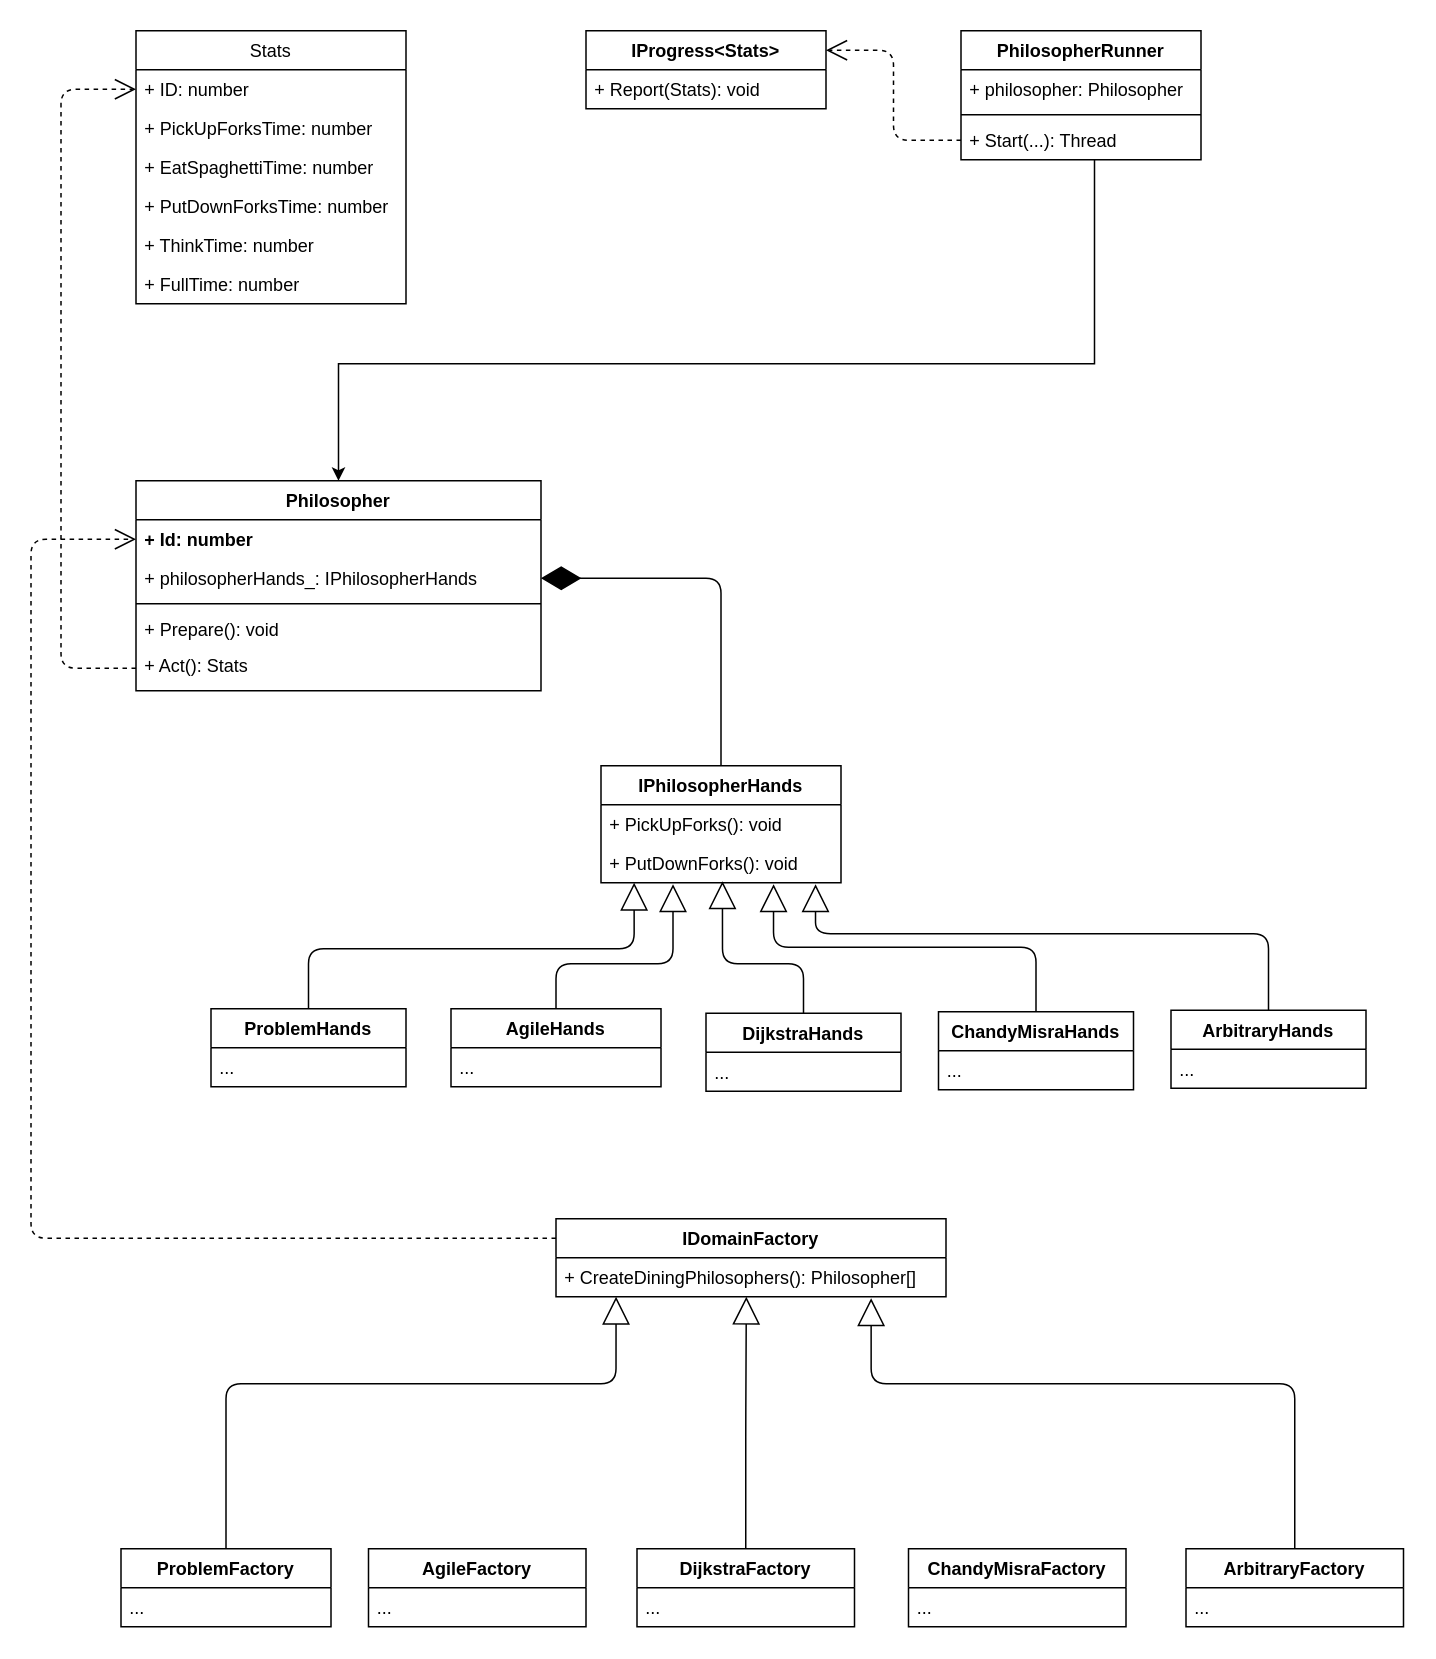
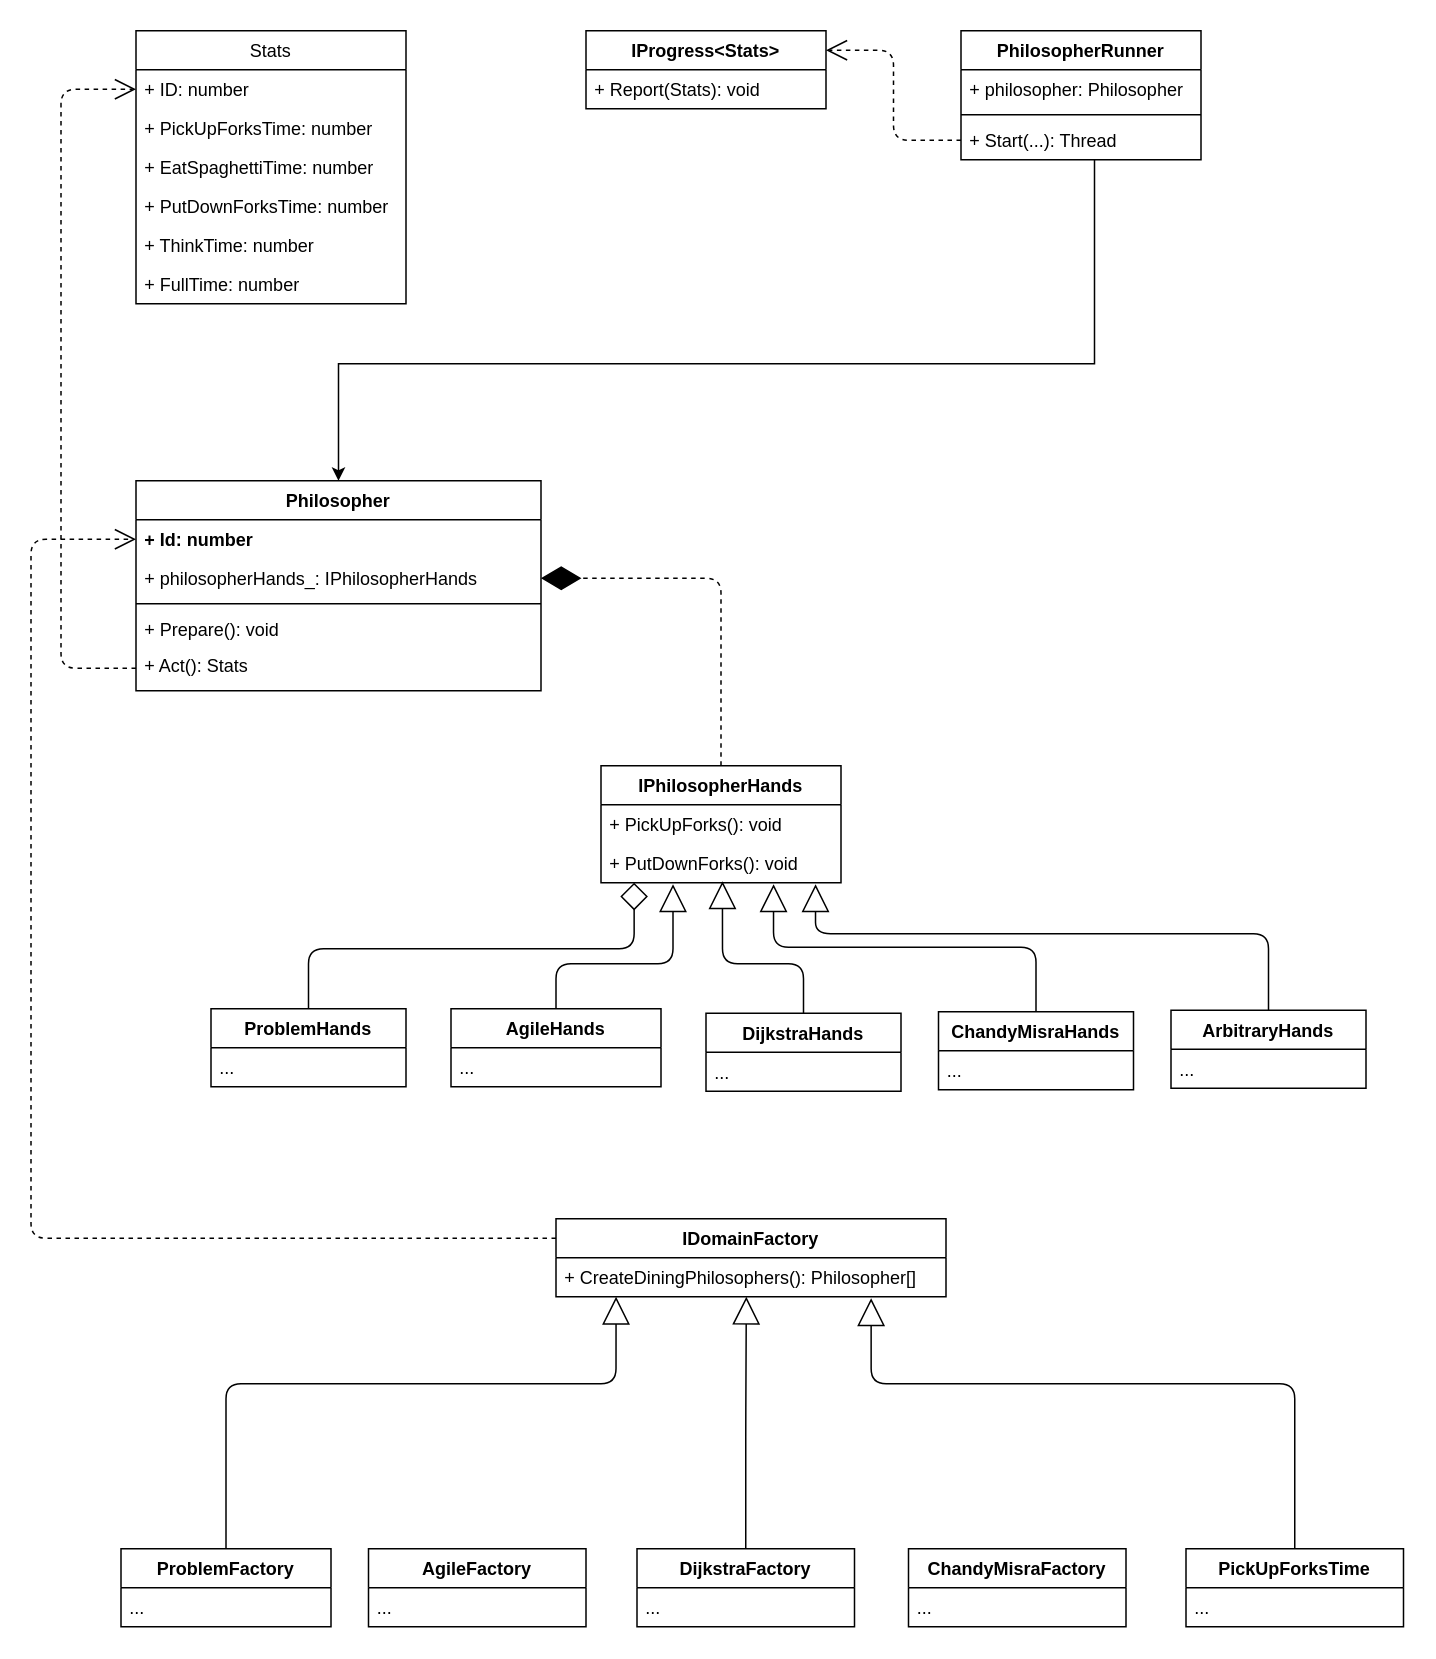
(721, 604) -> (721, 604)
(634, 911) -> (634, 911)
(1294, 1569) -> (1294, 1569)
